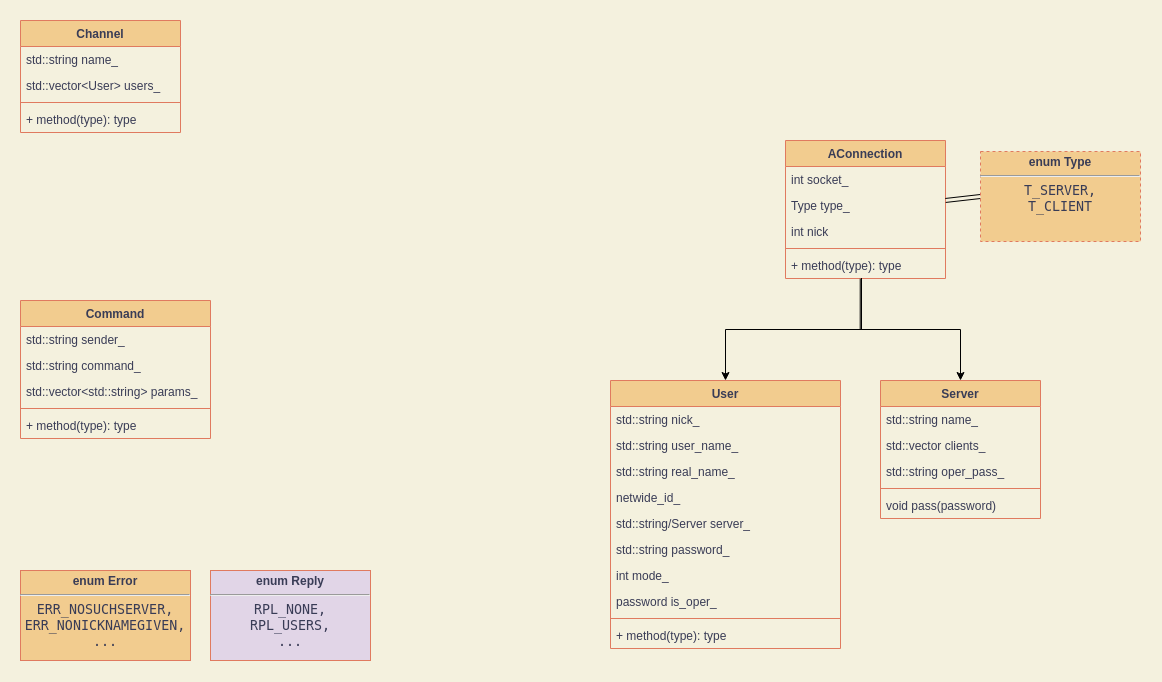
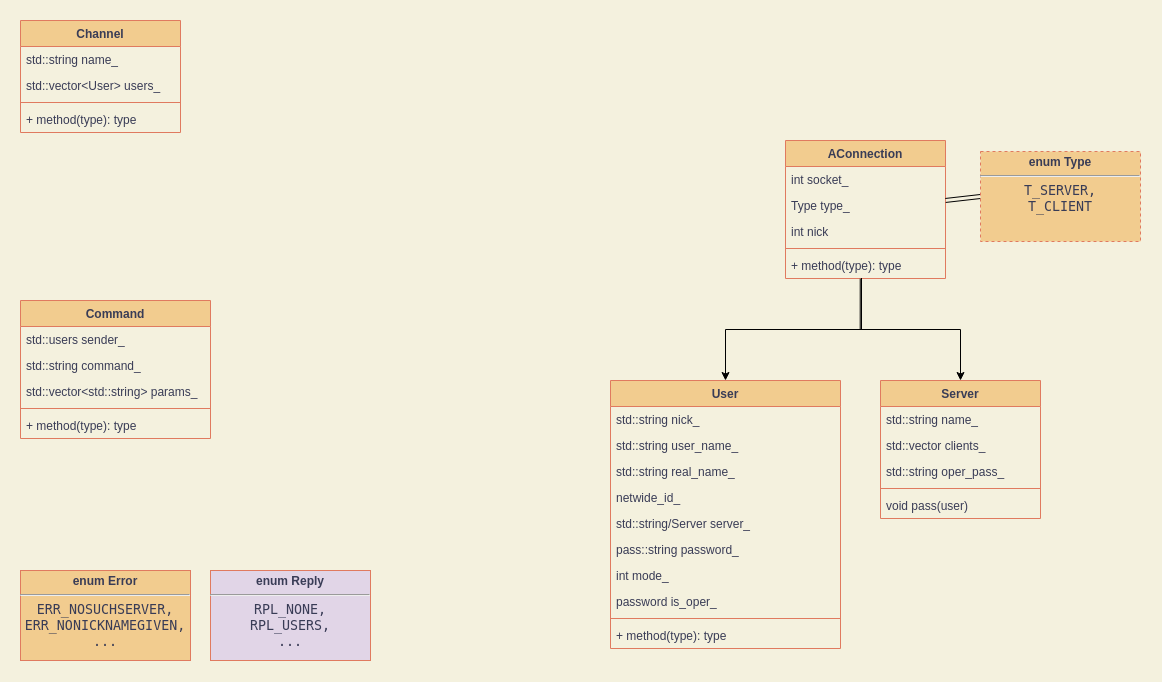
(85, 340) -> (83, 340)
(947, 506) -> (933, 506)
(680, 550) -> (684, 550)
